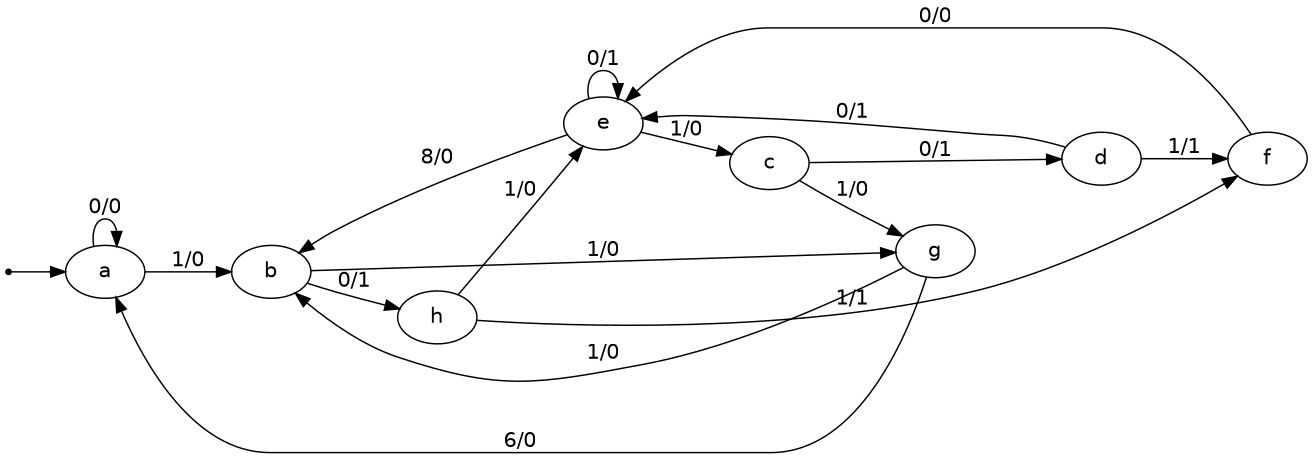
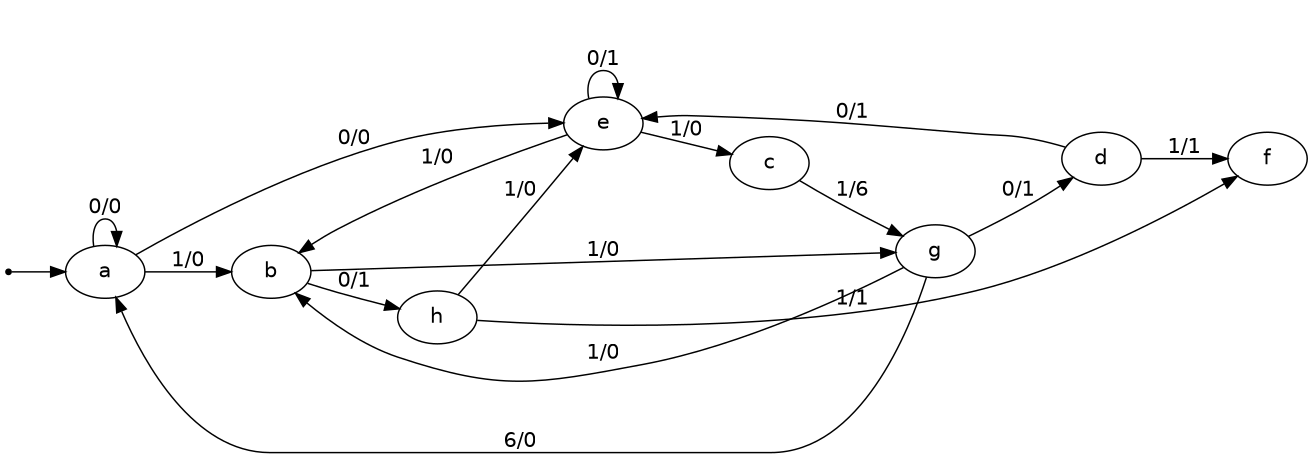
(955, 28) -> (334, 161)
(437, 158) -> (437, 158)
(928, 161) -> (1015, 213)
(852, 190) -> (852, 190)
